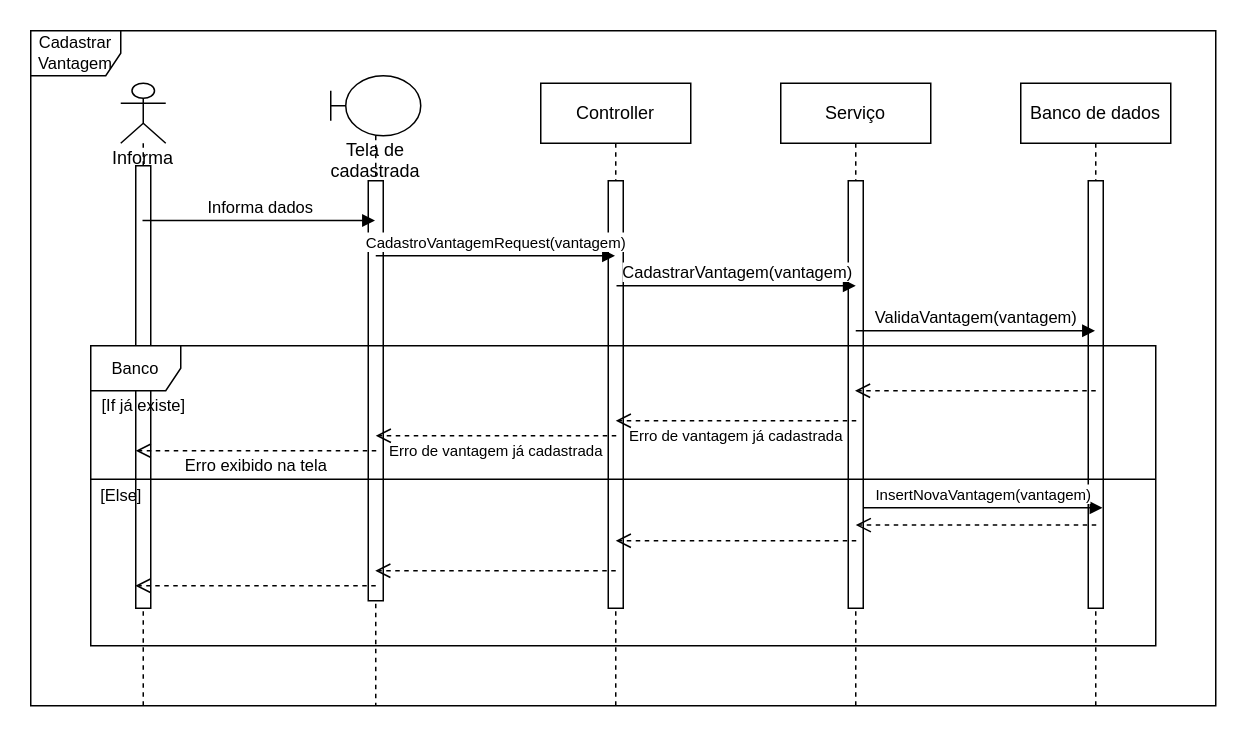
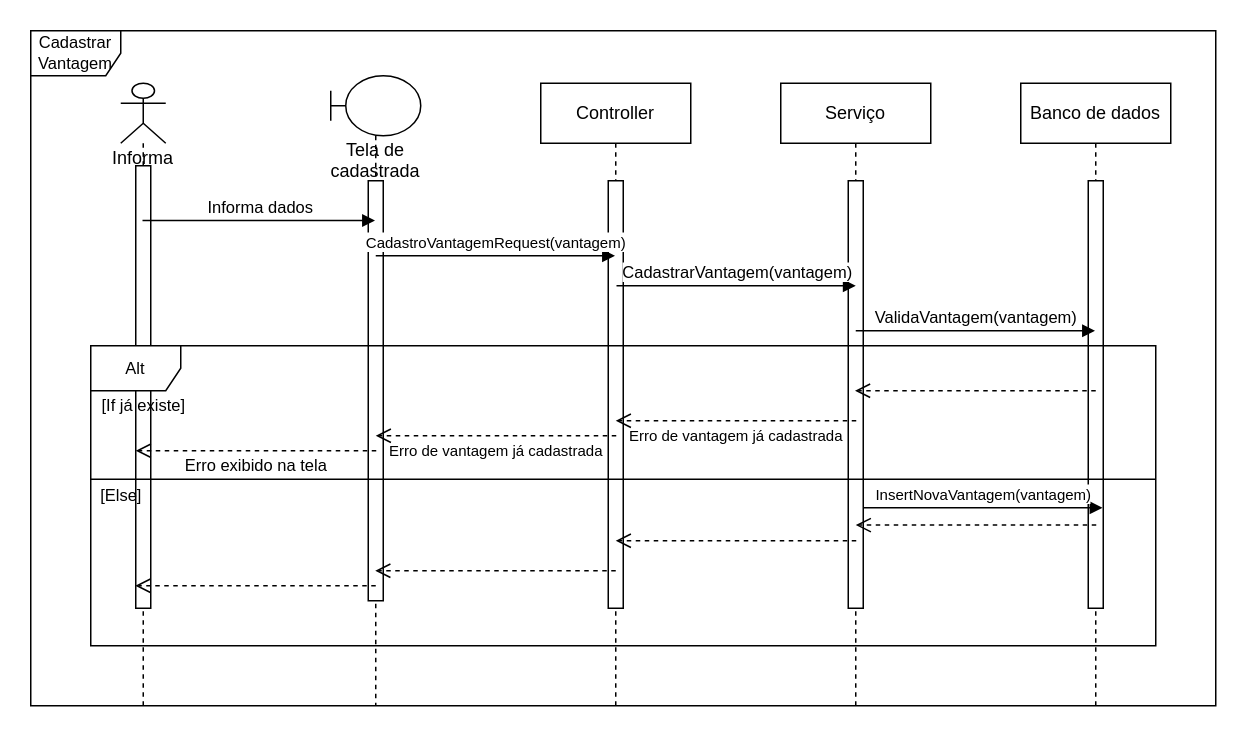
(136, 368) -> (136, 368)
